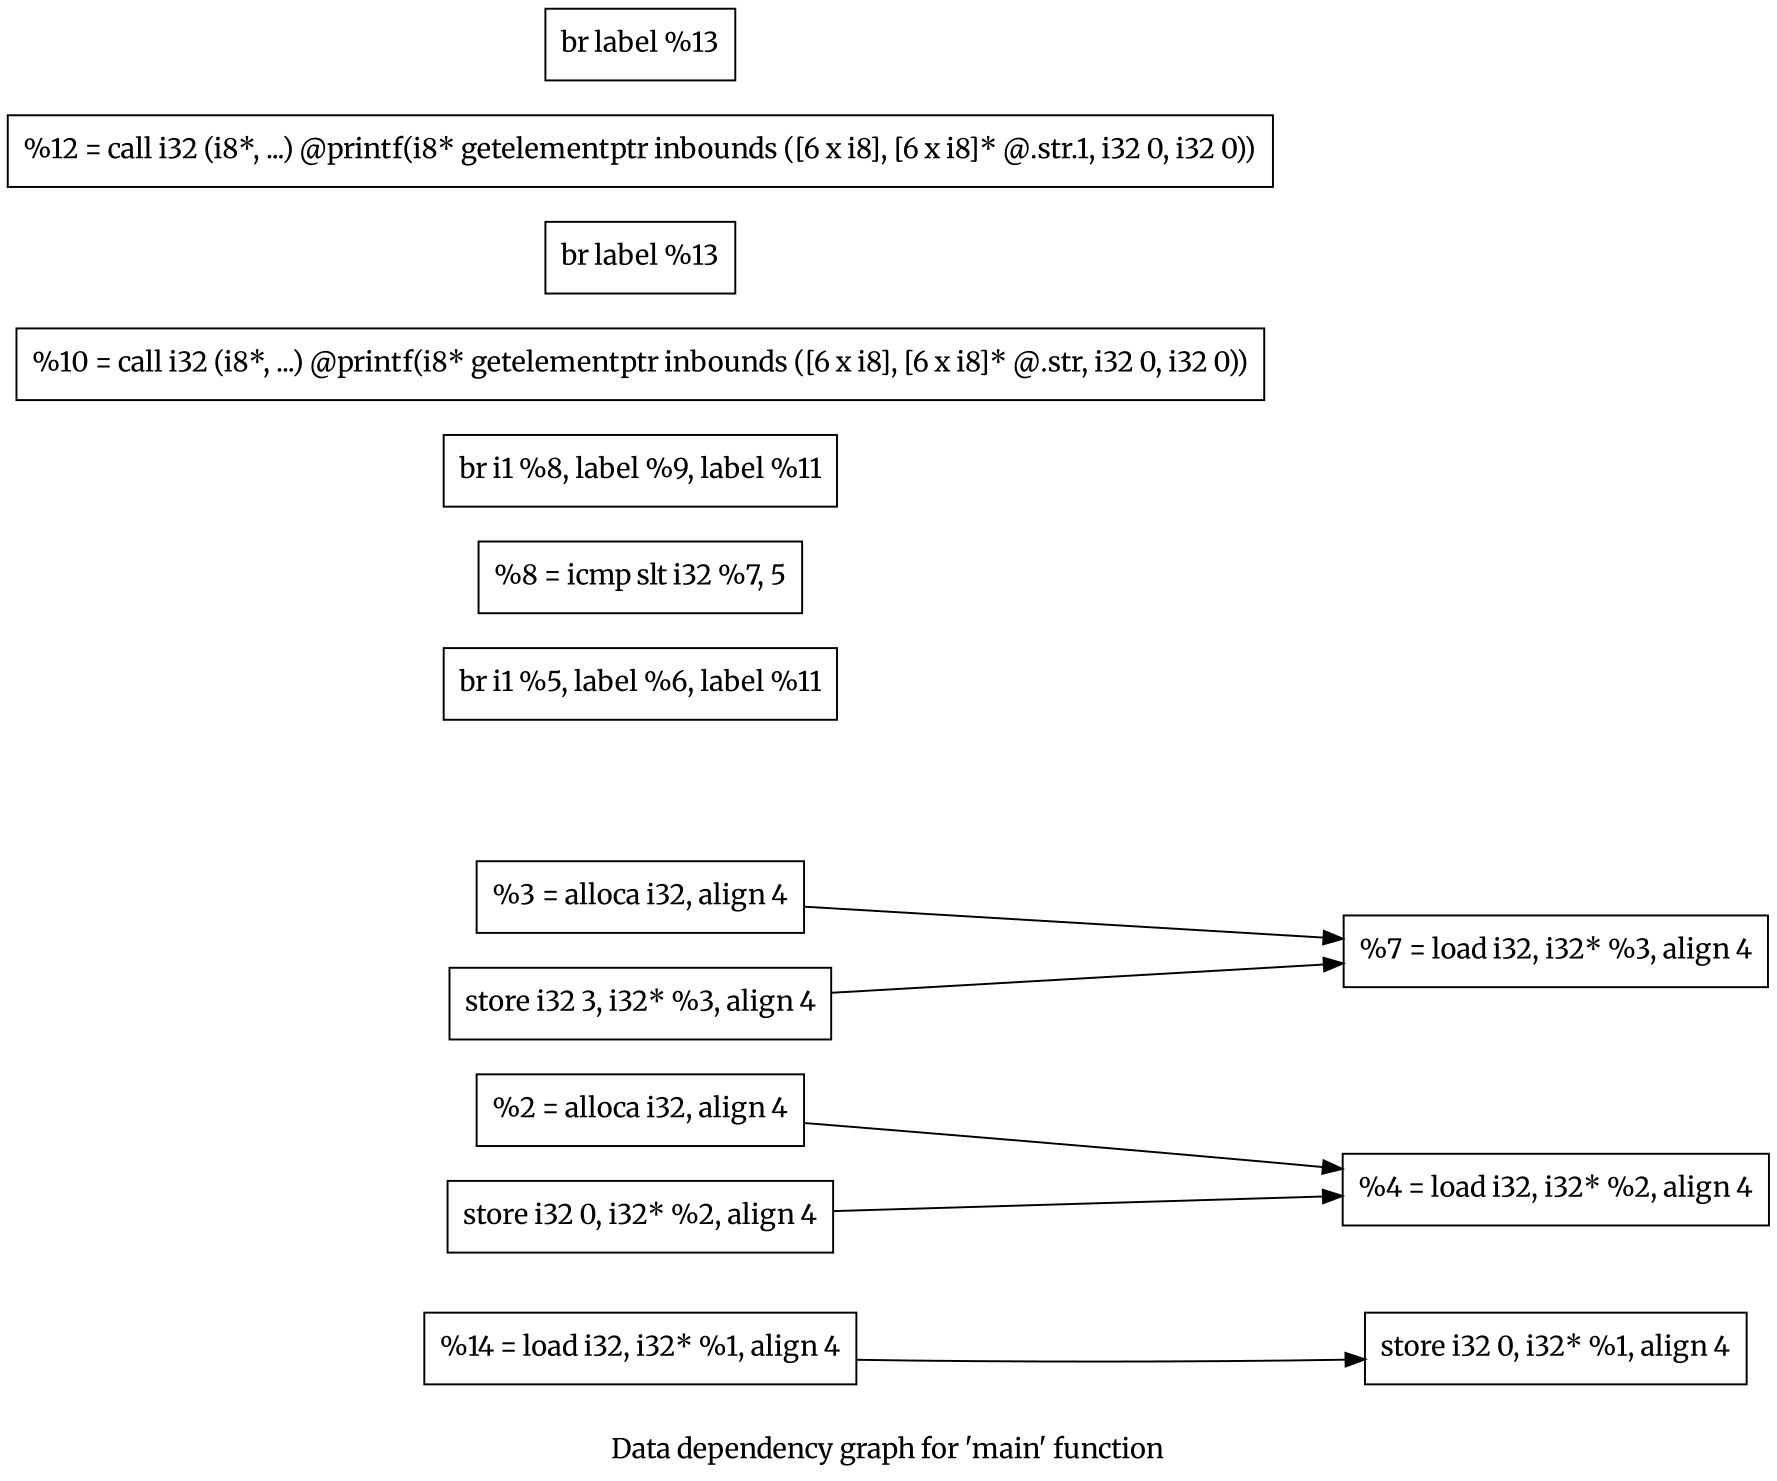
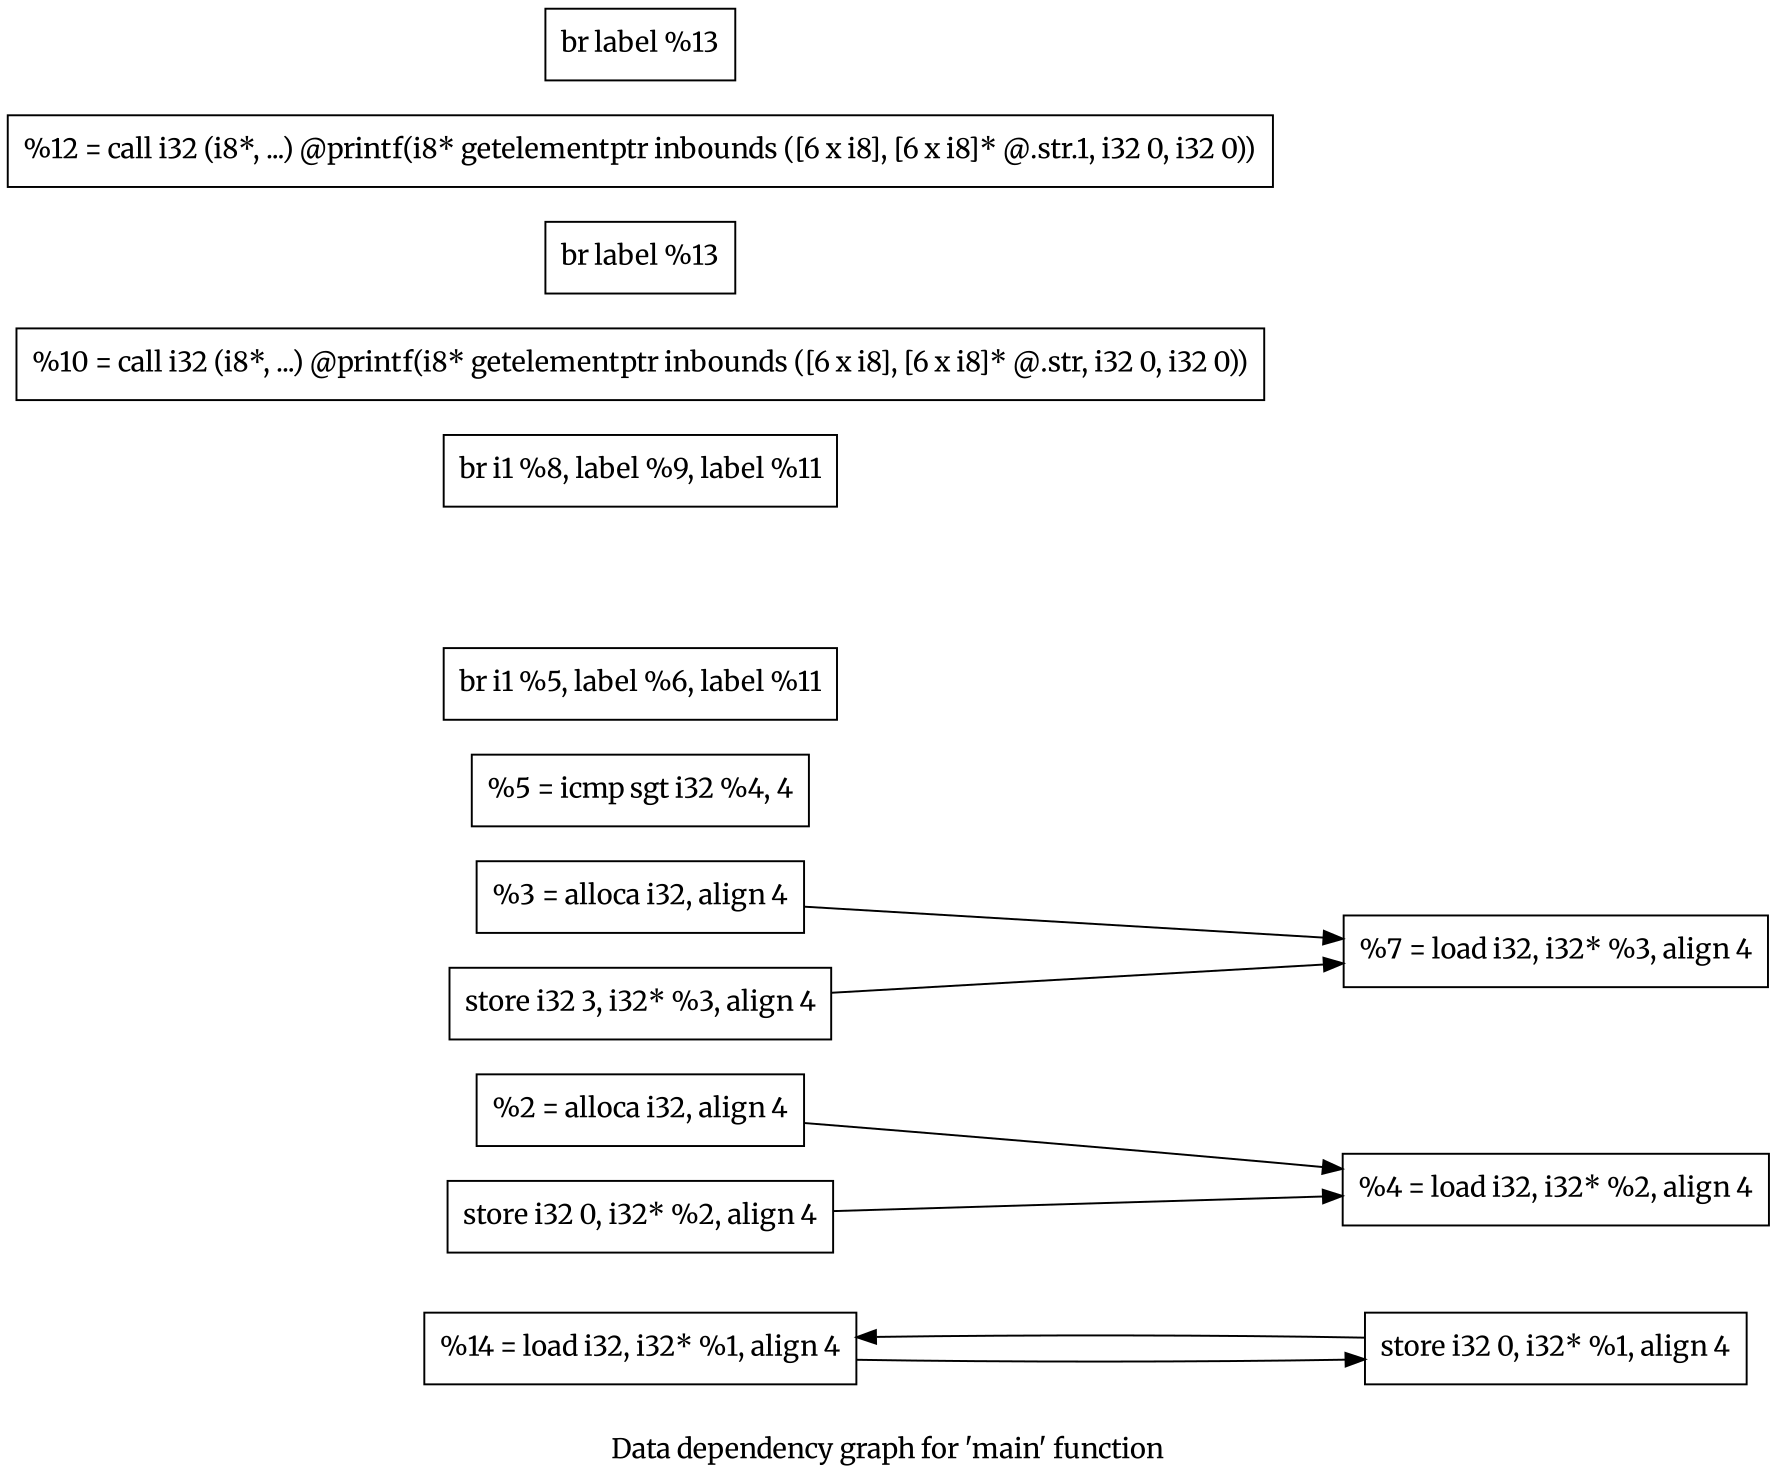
(640, 577) -> none
none -> (640, 790)
none -> (1121, 1335)
